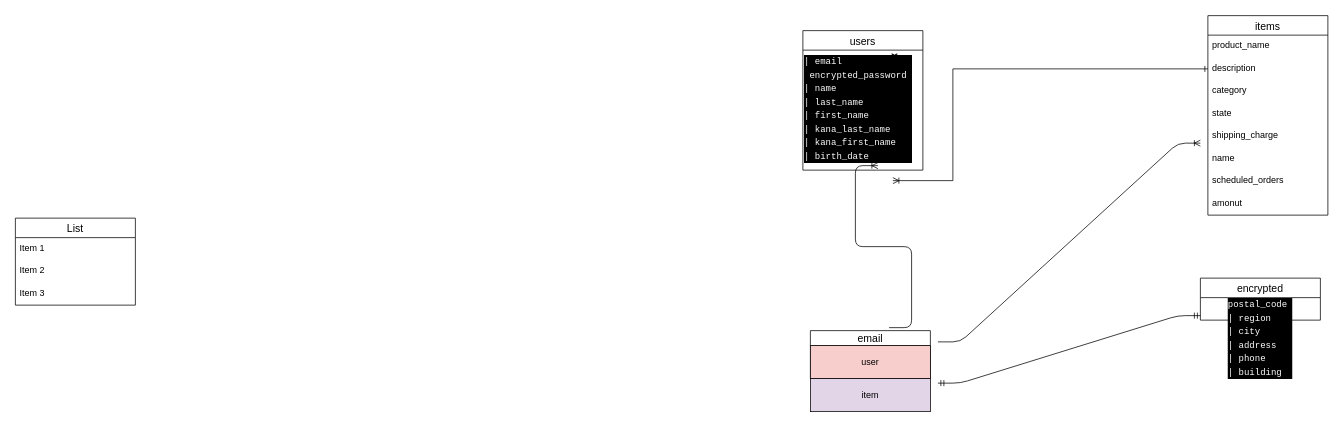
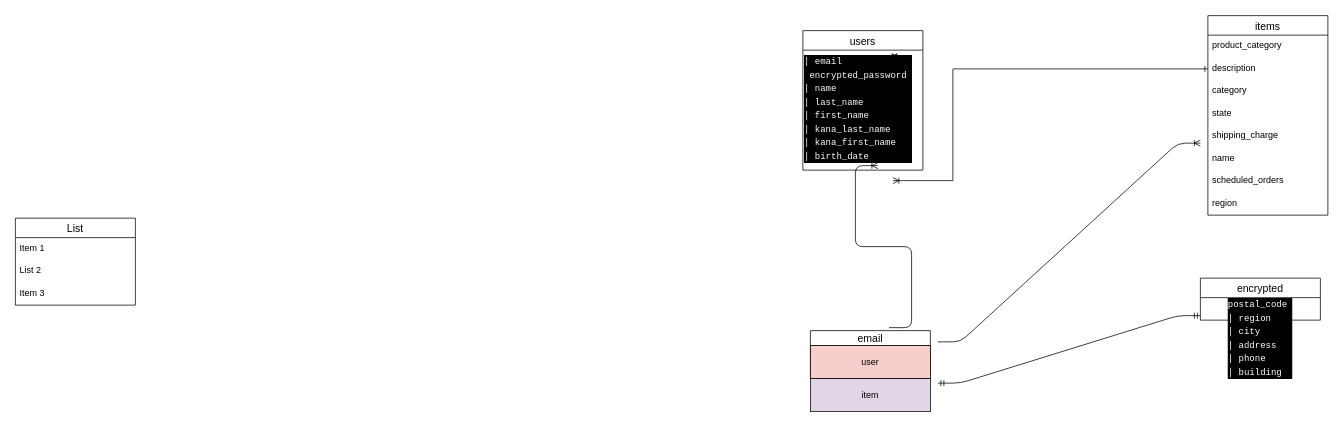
(1242, 45) -> (1252, 45)
(1227, 203) -> (1226, 203)
(33, 270) -> (32, 270)
